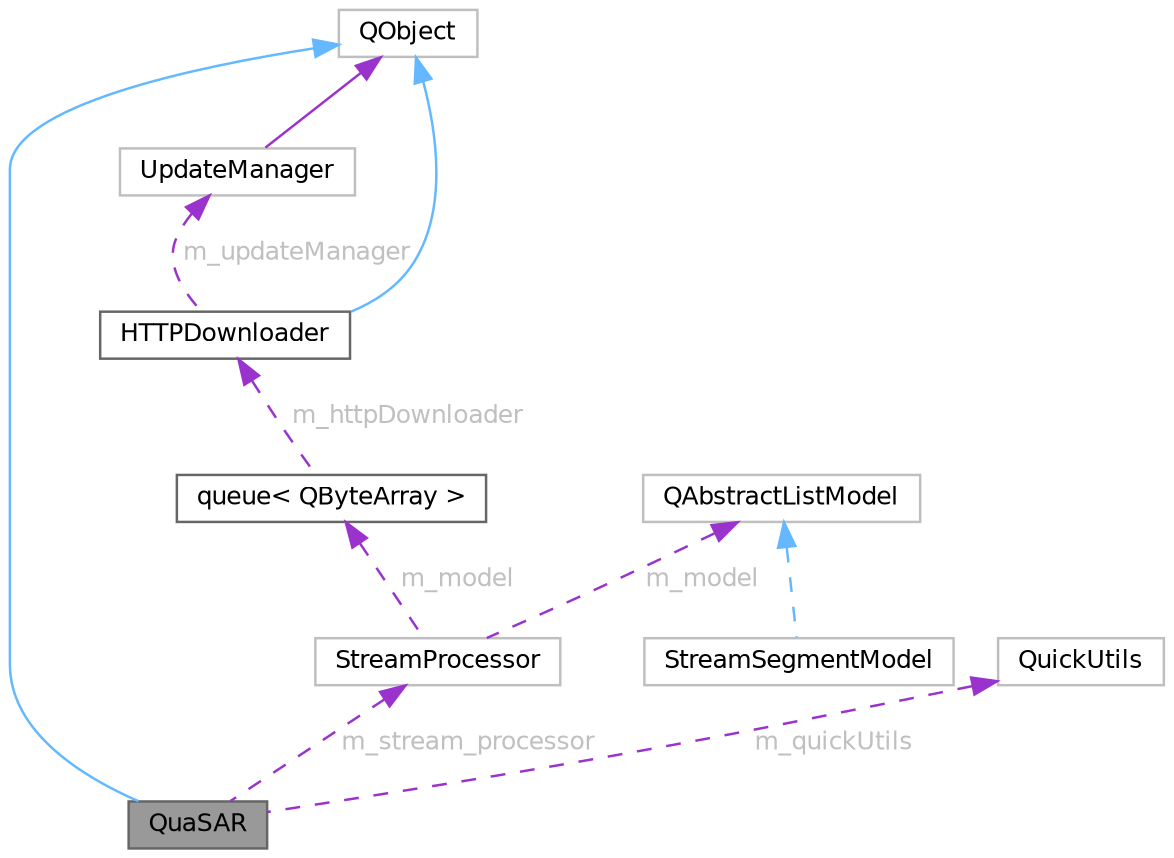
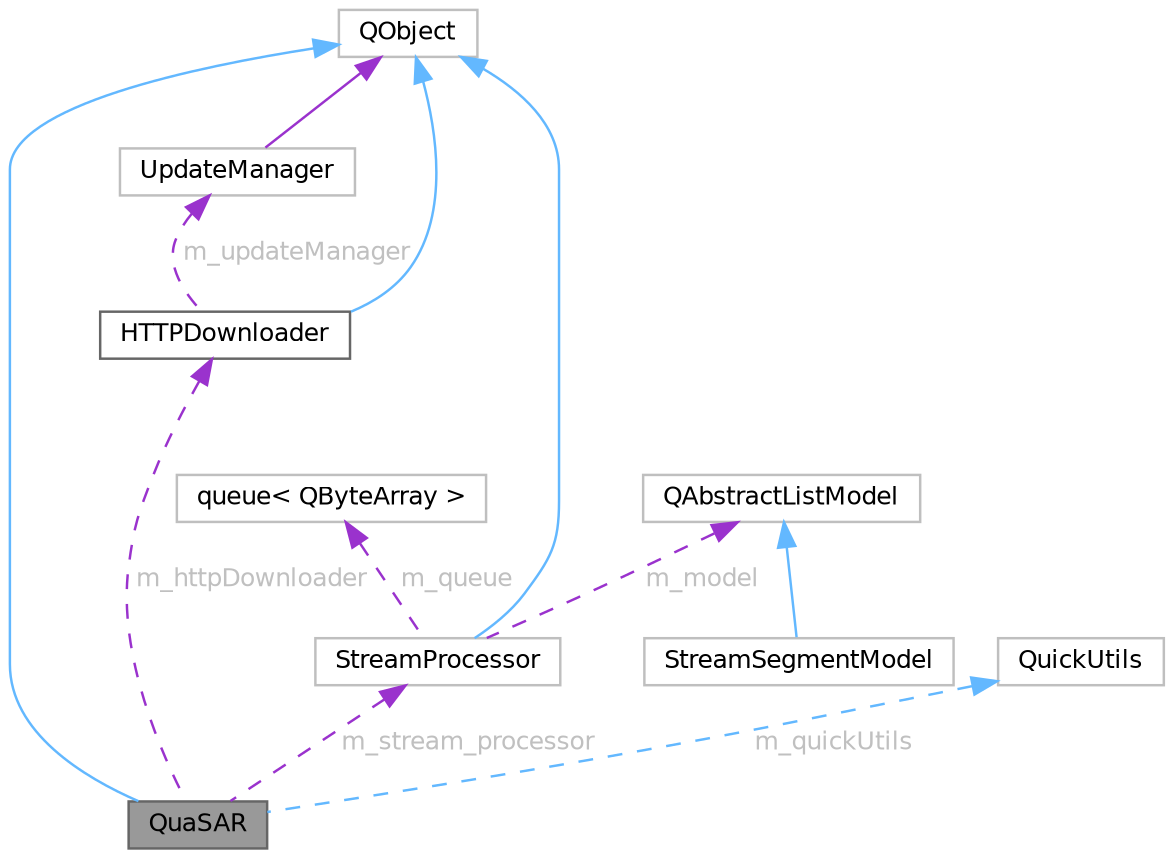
none -> (559, 353)
(283, 428) -> (127, 589)
(331, 498) -> (331, 498)
(454, 580) -> (454, 580)
(792, 592) -> (792, 592)
(621, 754) -> (621, 754)
